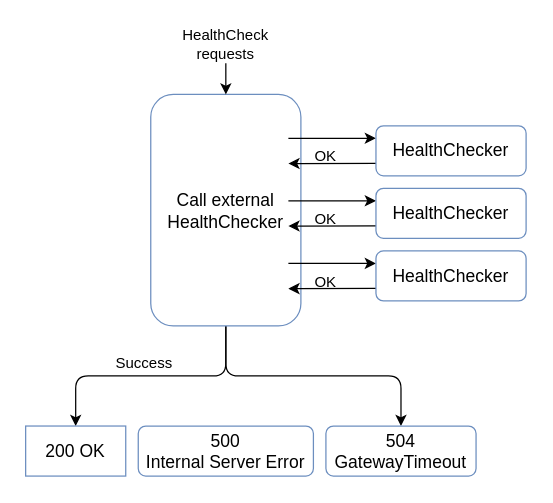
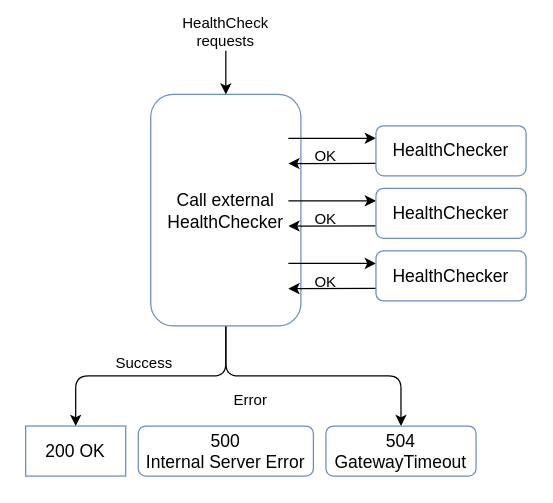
(226, 44) -> (226, 32)
none -> (251, 401)
